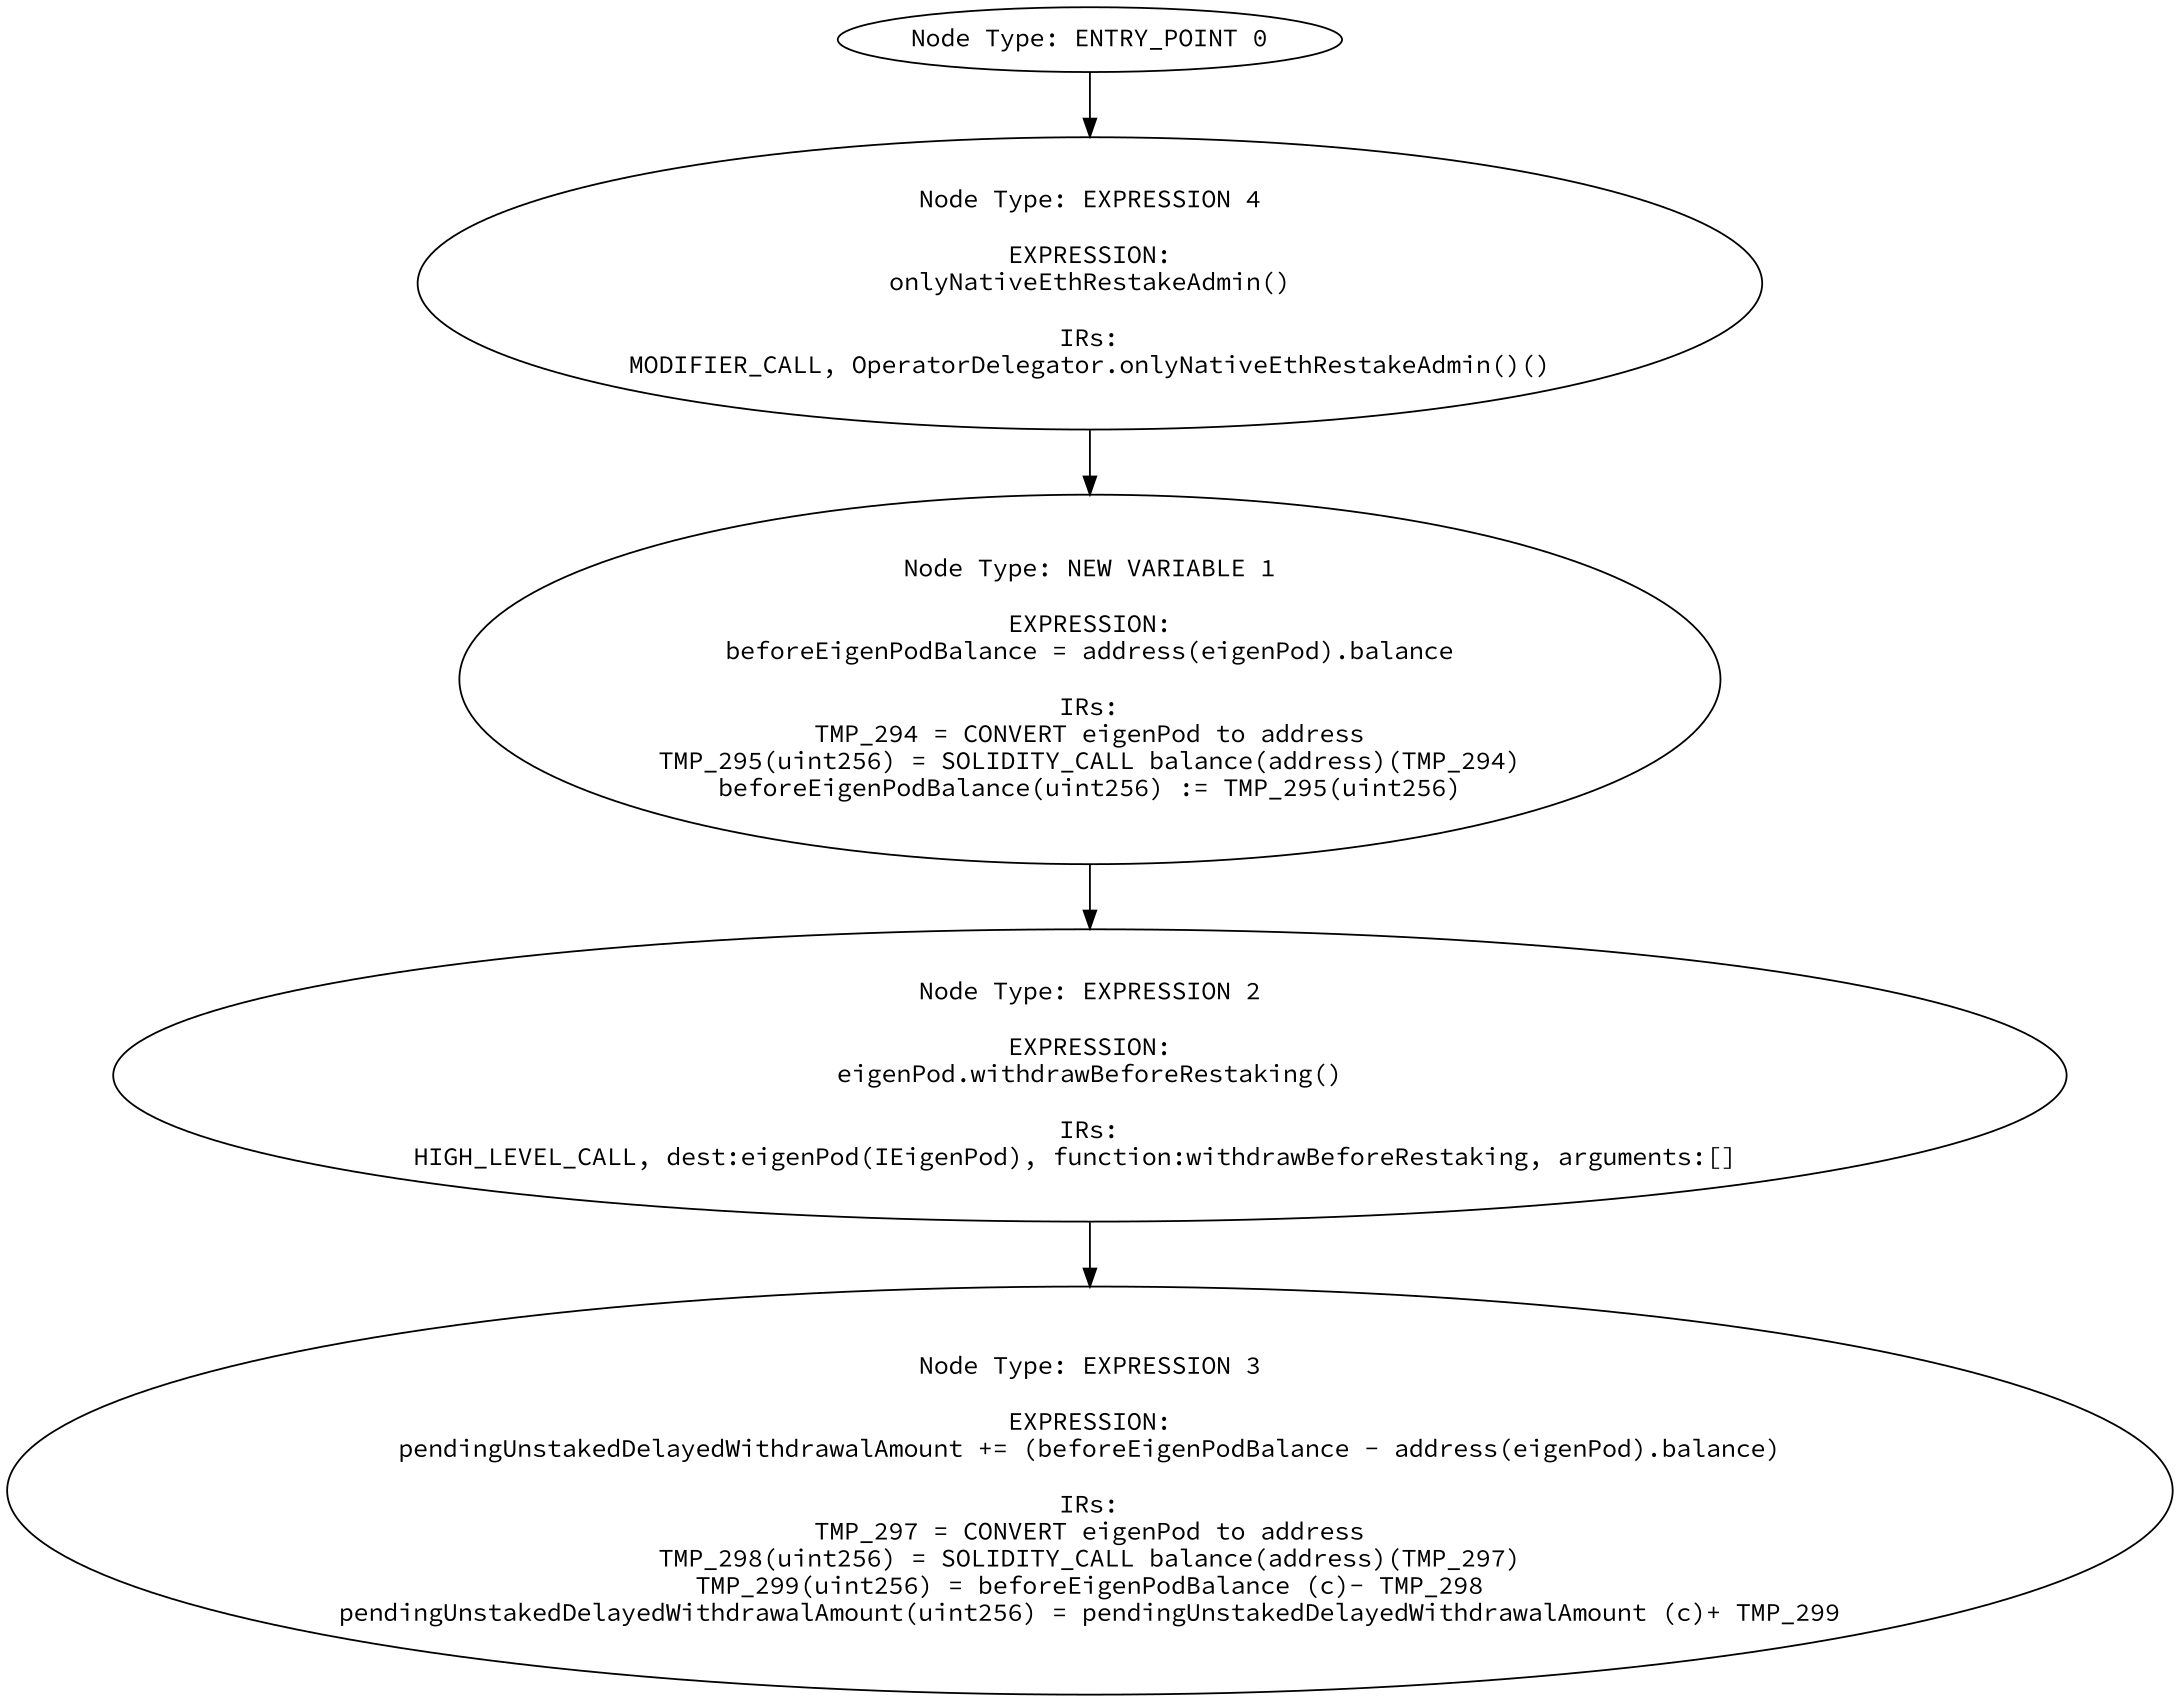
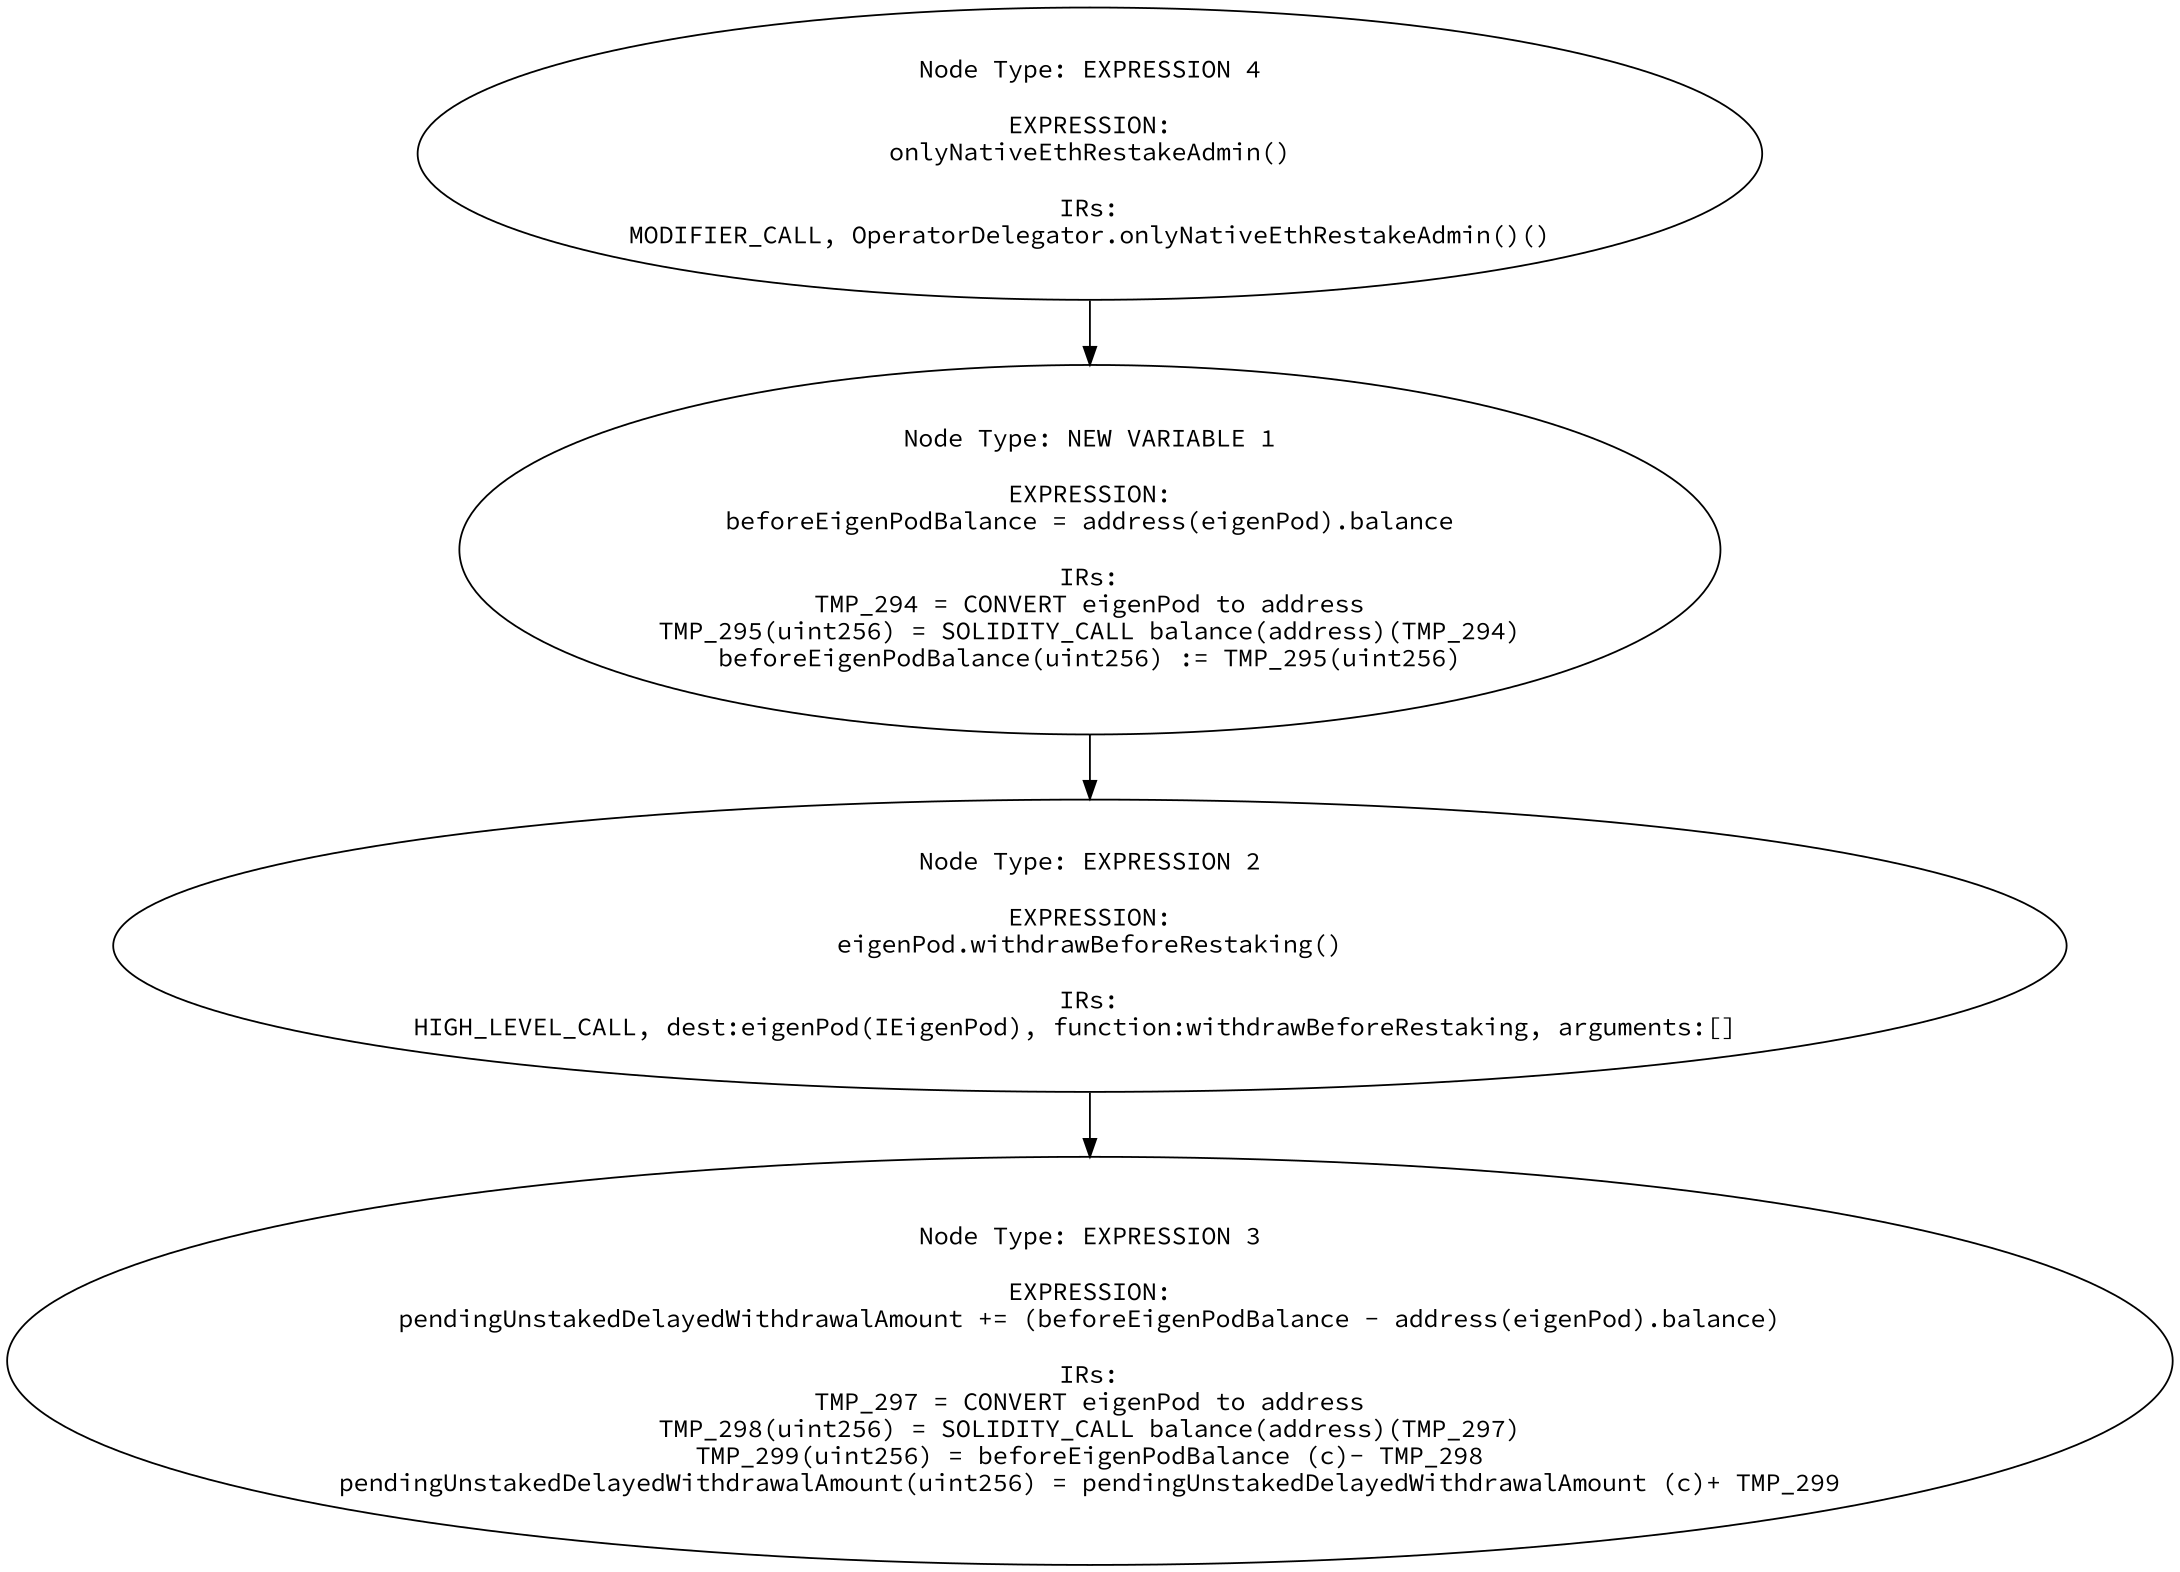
(1090, 40) -> none
